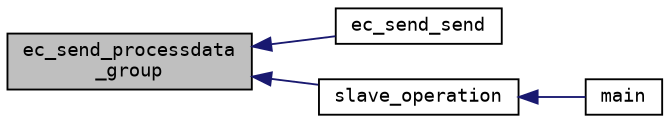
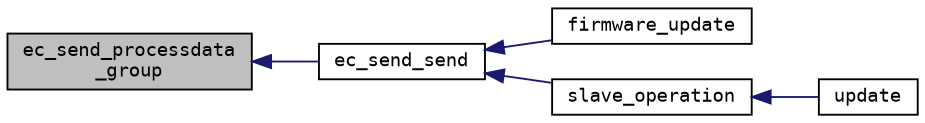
none -> (652, 26)
(295, 82) -> (528, 79)
(624, 97) -> (868, 97)
